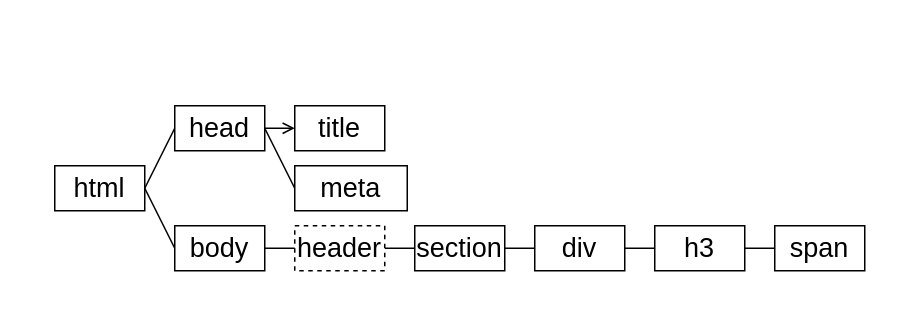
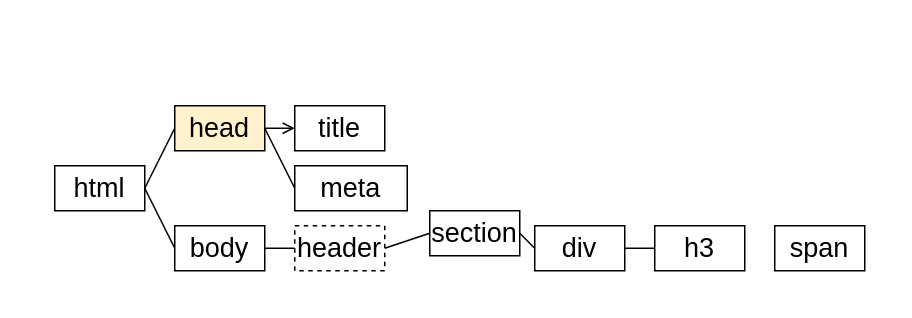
(220, 128) -> (220, 128)
(460, 248) -> (475, 233)
(760, 248) -> none
